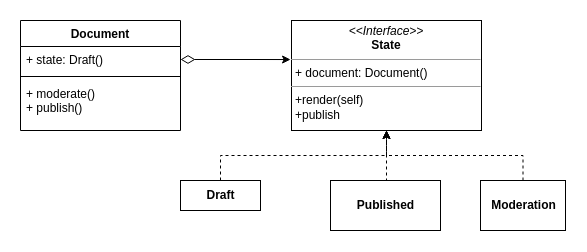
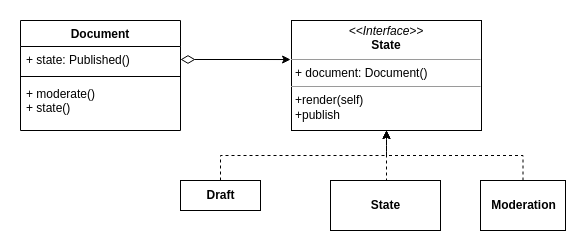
(75, 60) -> (85, 60)
(65, 94) -> (65, 94)
(386, 206) -> (386, 206)
